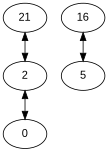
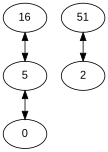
(25, 18) -> (83, 18)
(25, 105) -> (25, 105)
